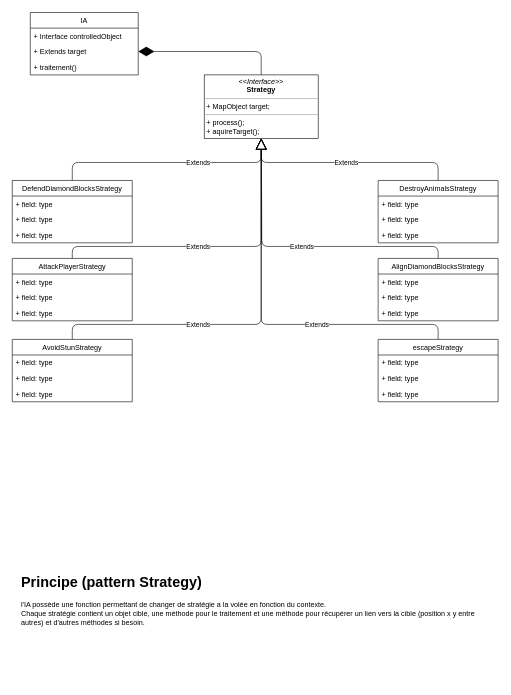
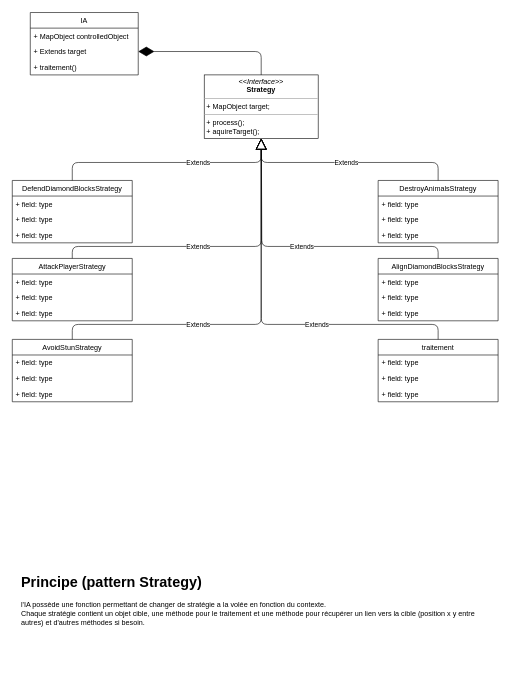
(86, 36) -> (86, 36)
(438, 347) -> (438, 347)
